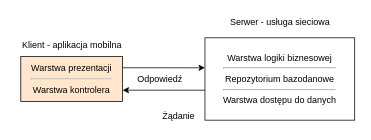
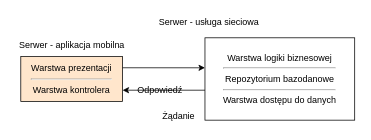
(280, 23) -> (209, 23)
(72, 45) -> (72, 45)
(160, 79) -> (160, 90)
